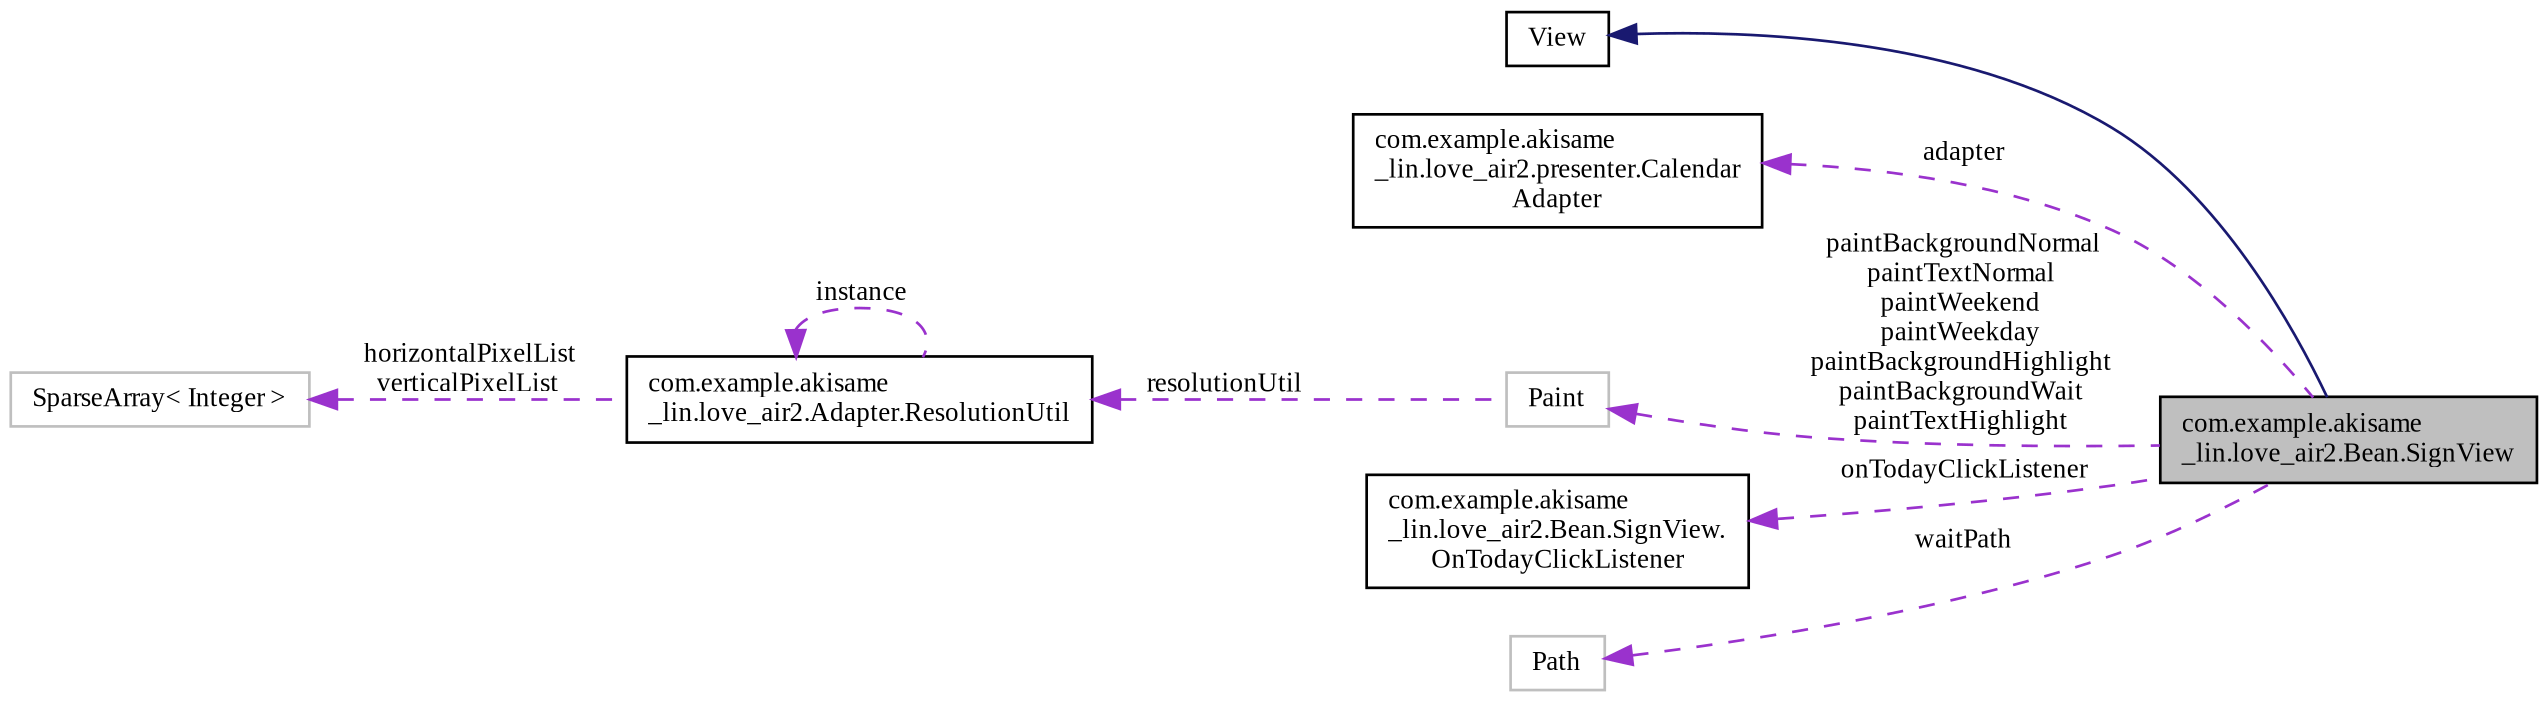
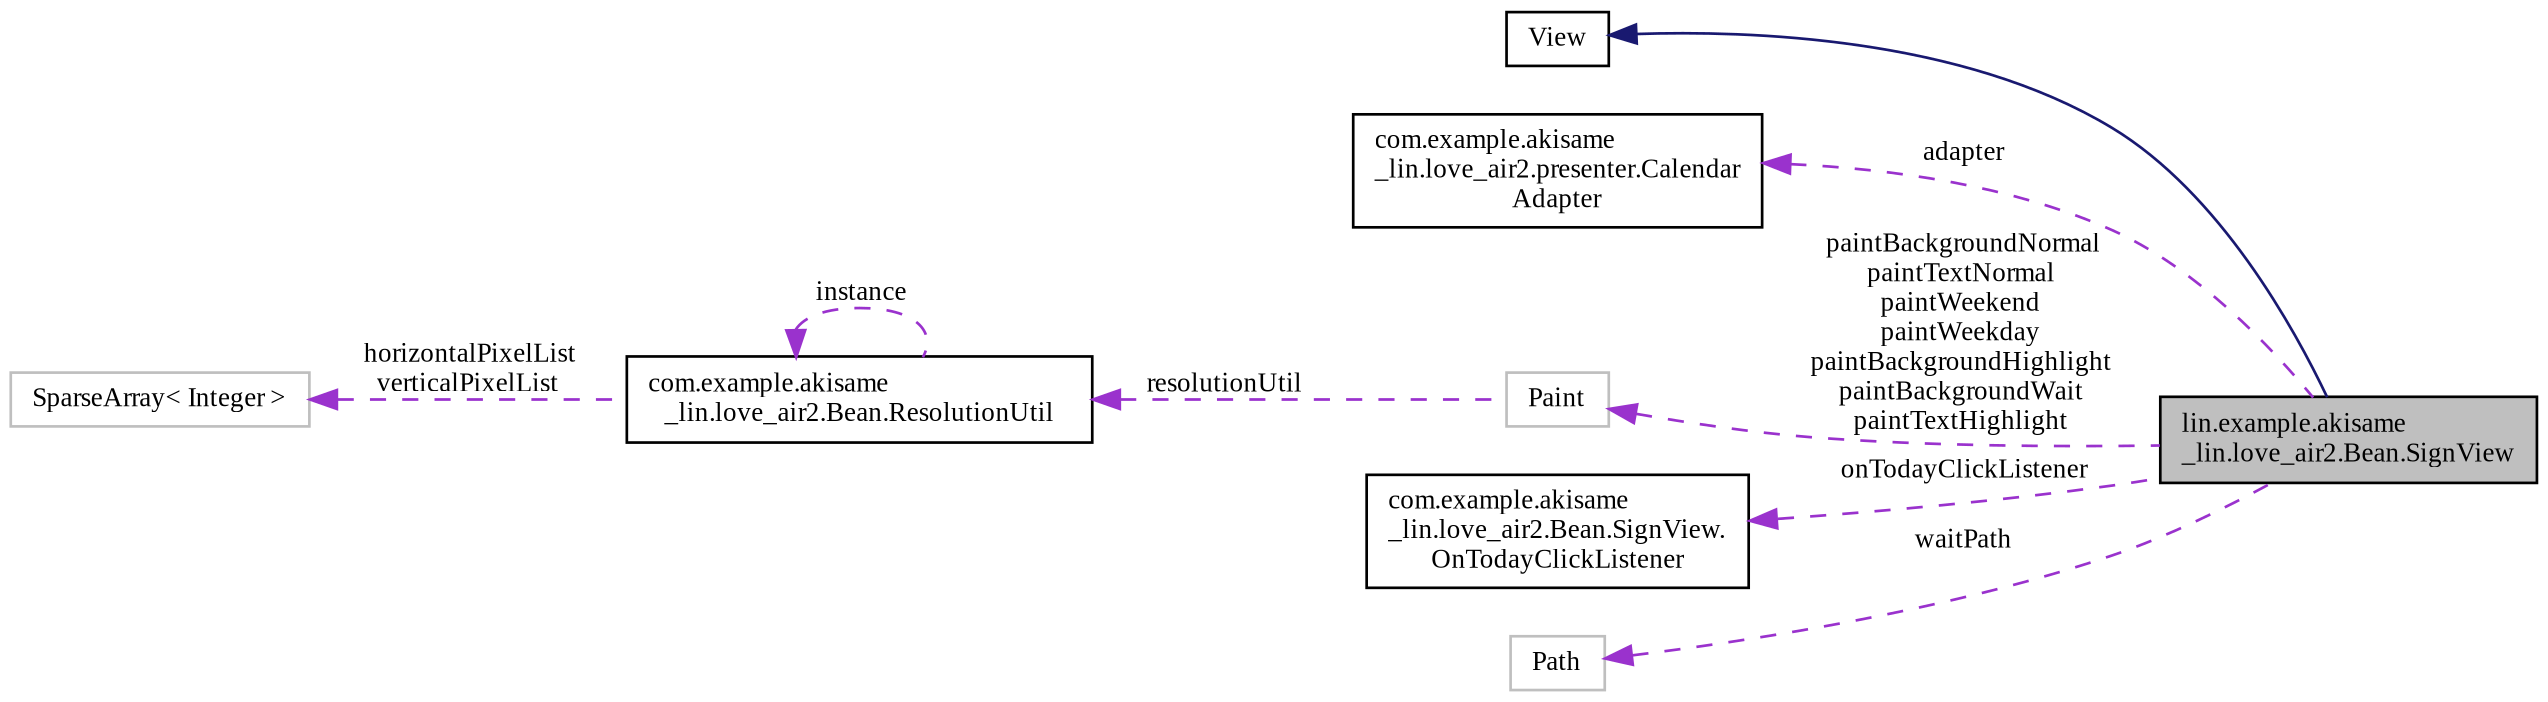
(860, 400) -> (860, 400)
(2349, 440) -> (2349, 440)
